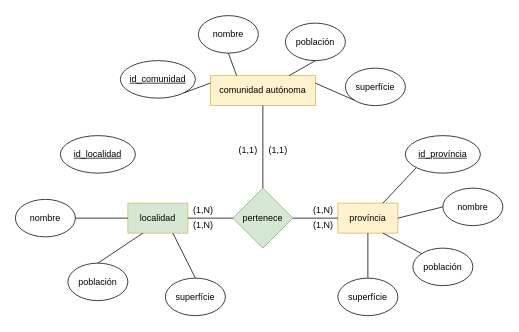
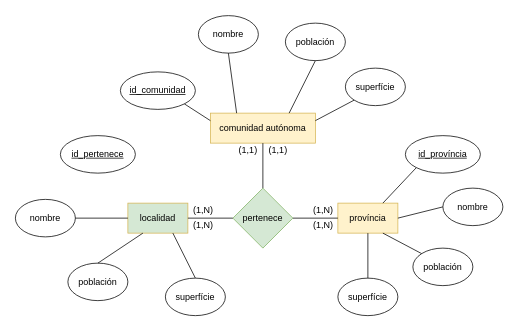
(158, 79) -> (158, 90)
(263, 90) -> (263, 128)
(98, 154) -> (98, 154)
